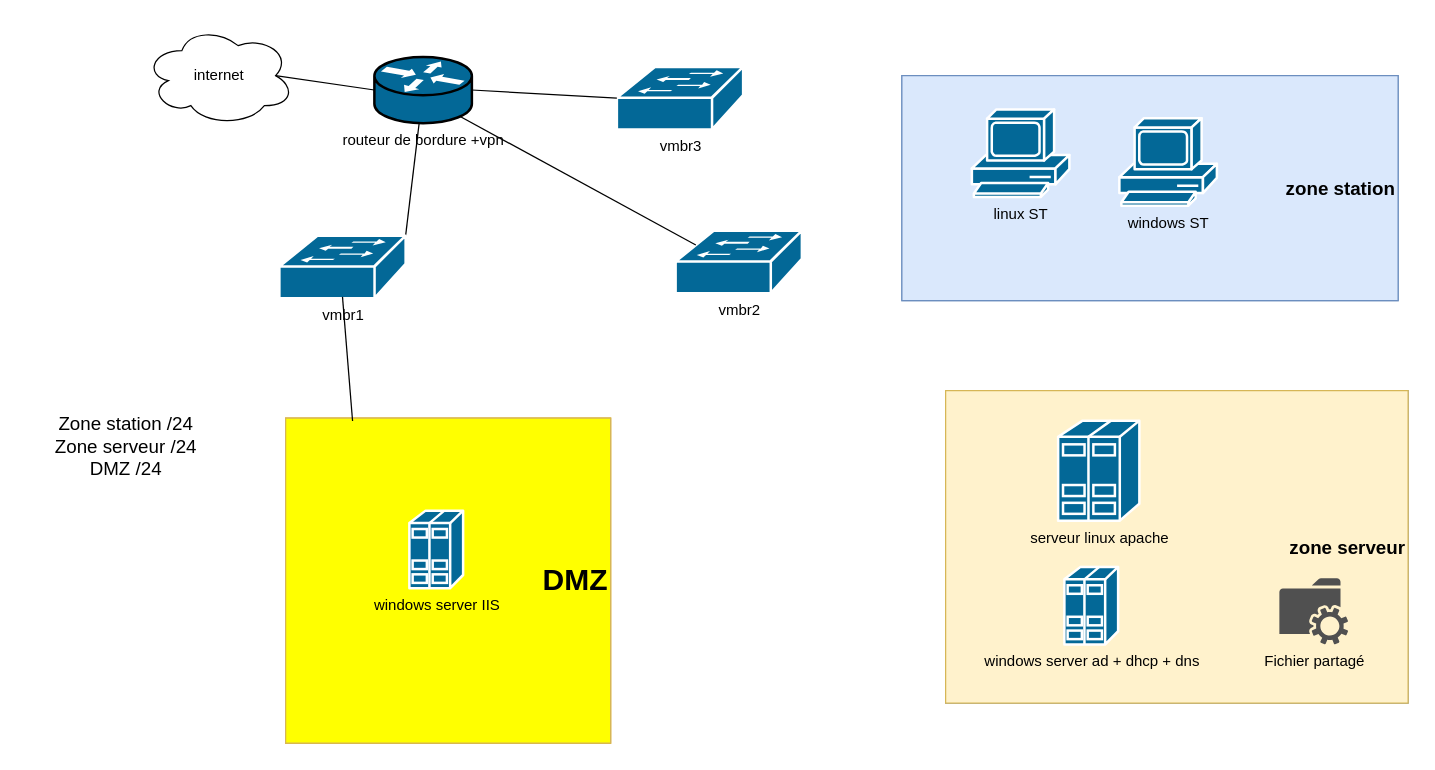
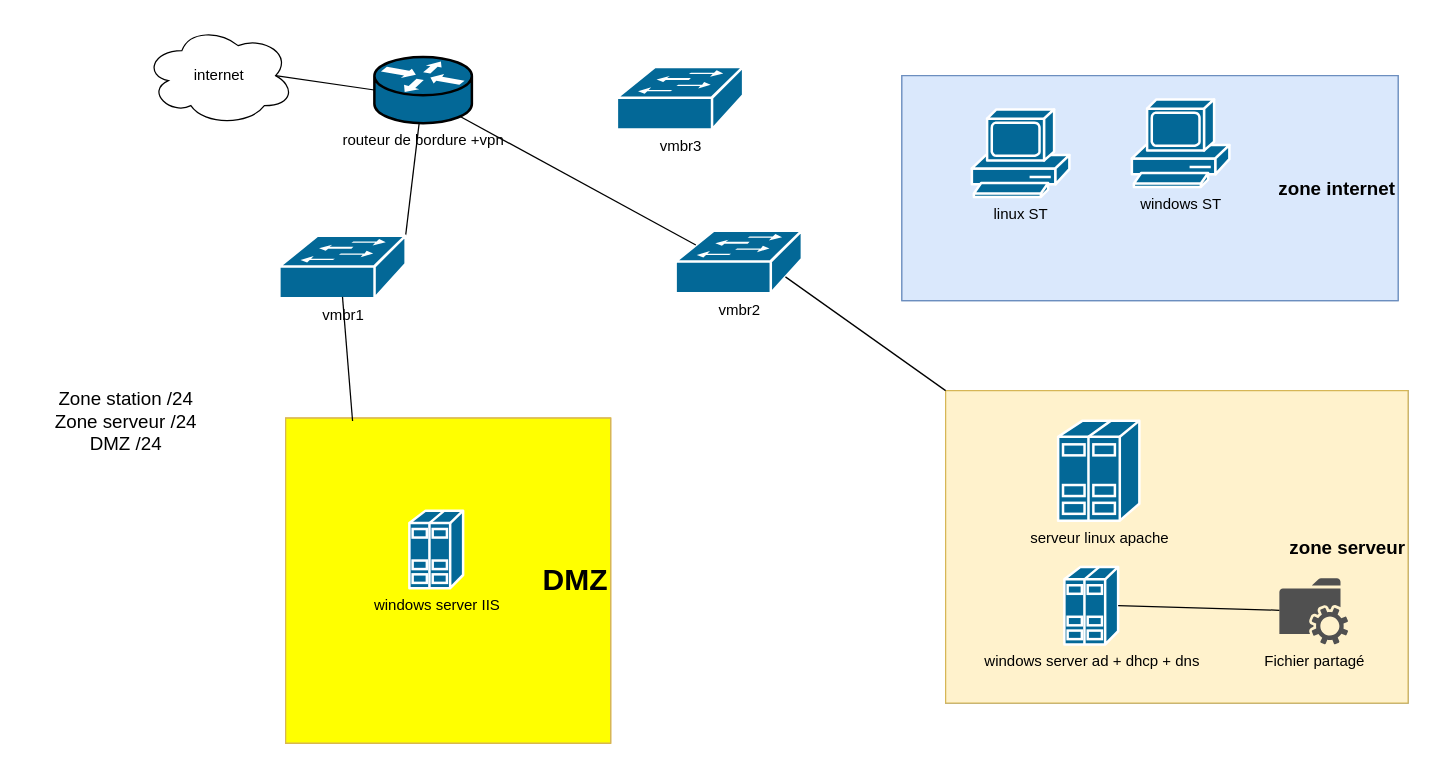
(544, 94) -> none
(1168, 162) -> (1181, 143)
(1349, 188) -> (1345, 188)
none -> (866, 334)
(126, 446) -> (126, 421)
none -> (1198, 608)
